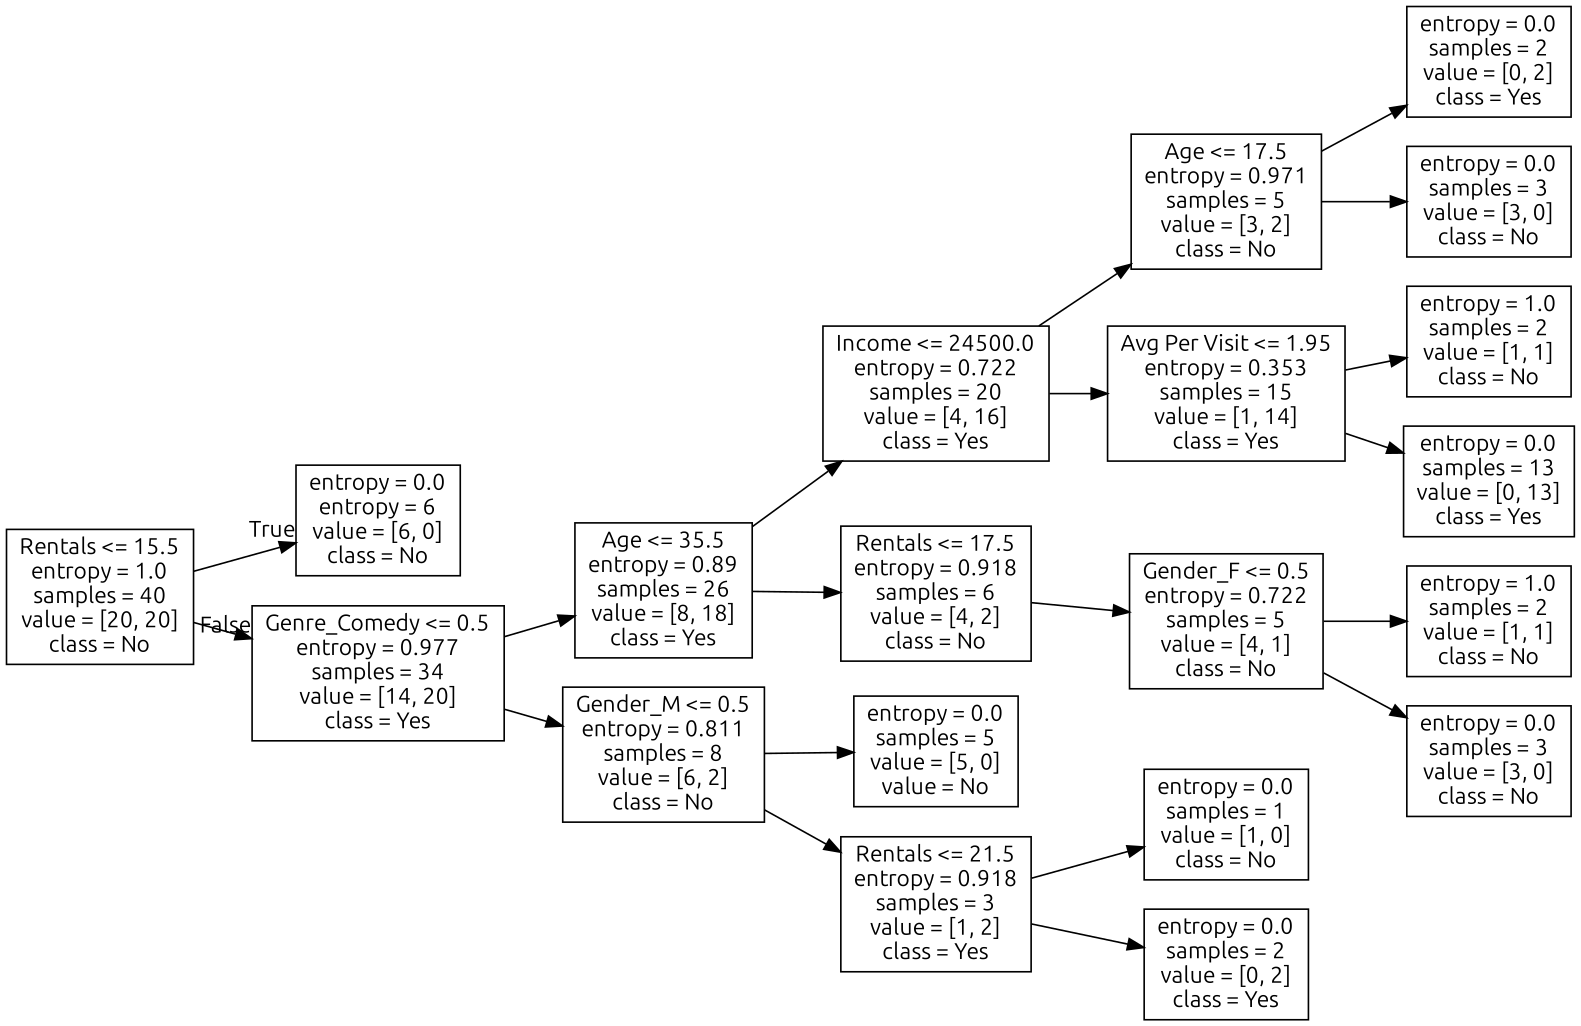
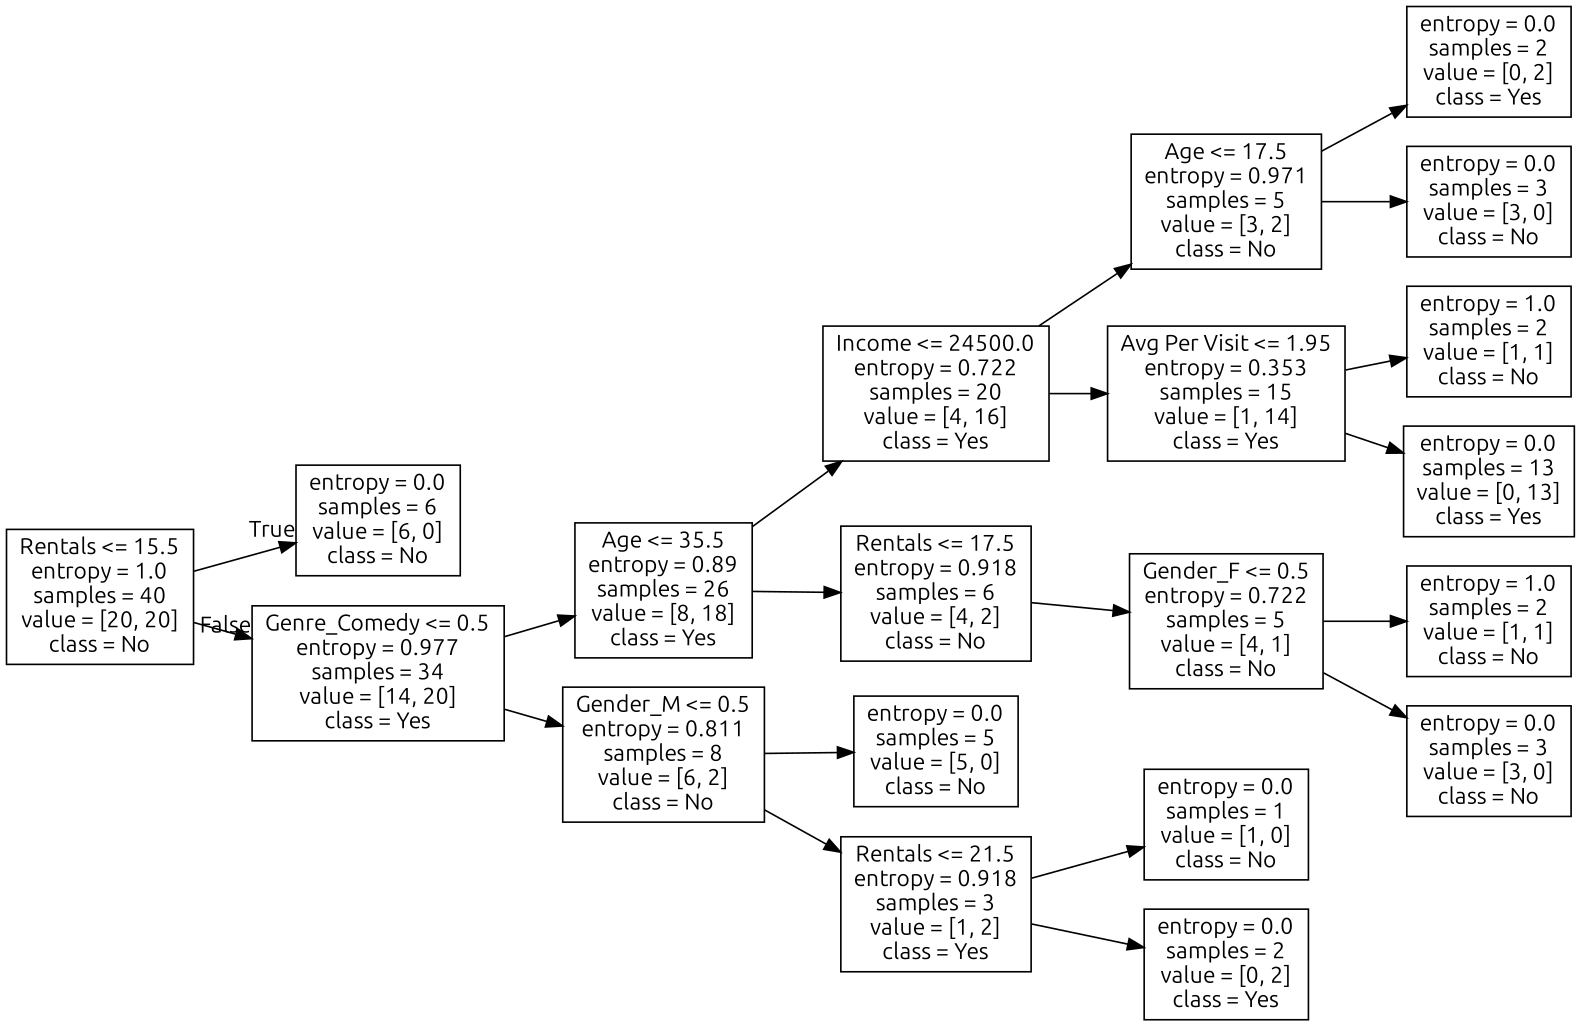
(378, 520) -> (378, 520)
(936, 751) -> (936, 751)
